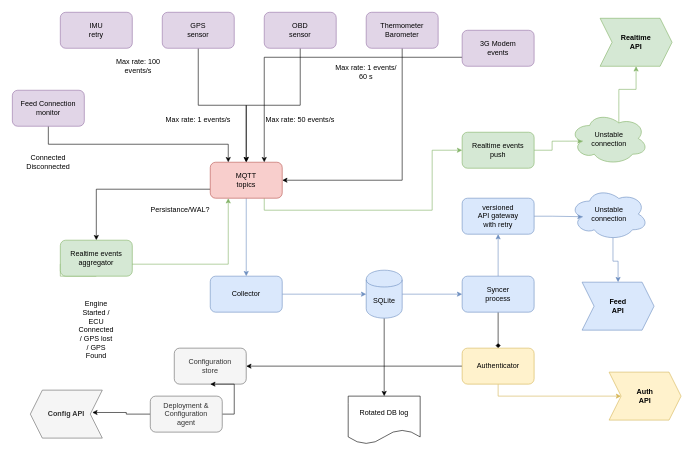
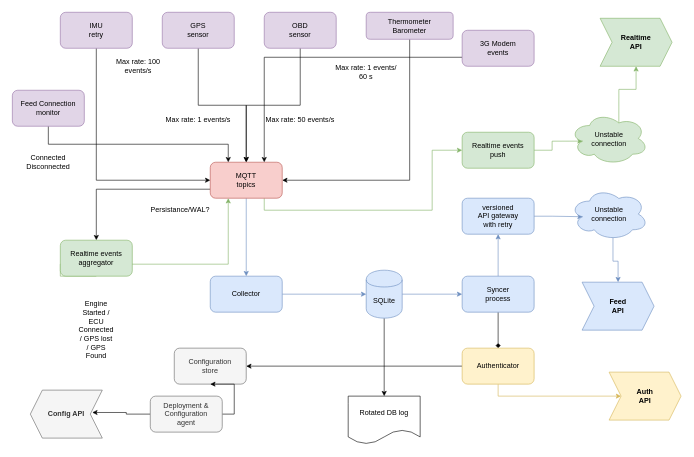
(402, 30) -> (410, 26)
none -> (96, 179)
